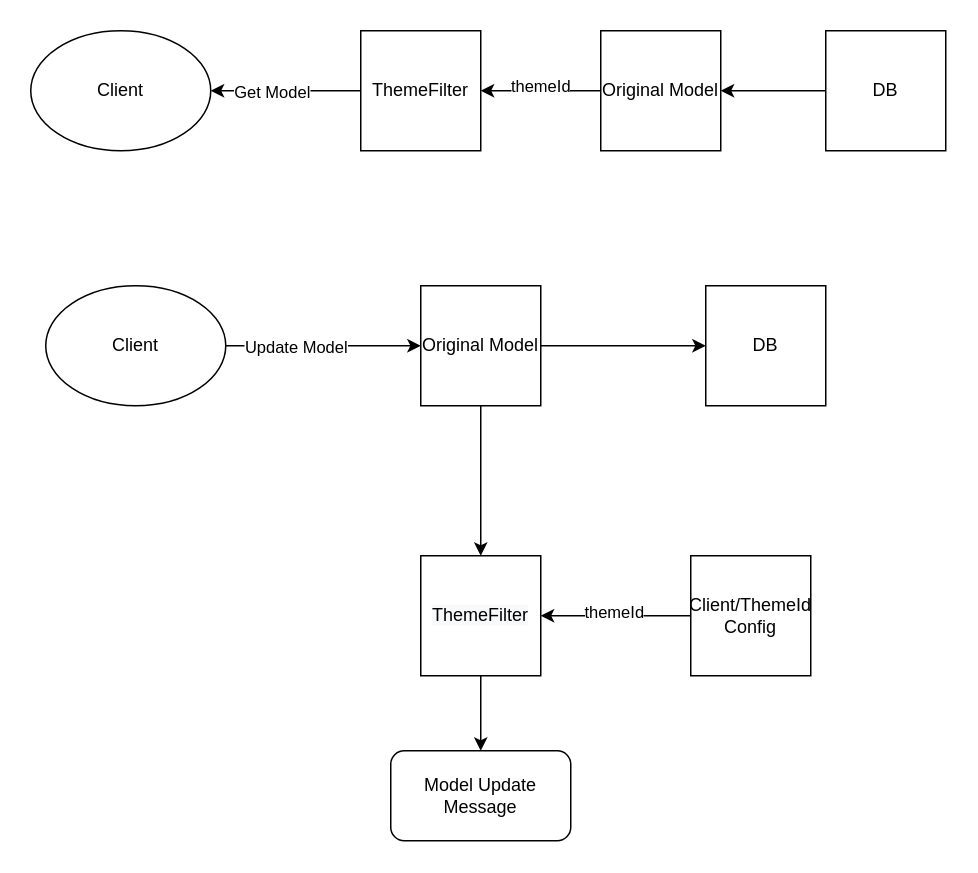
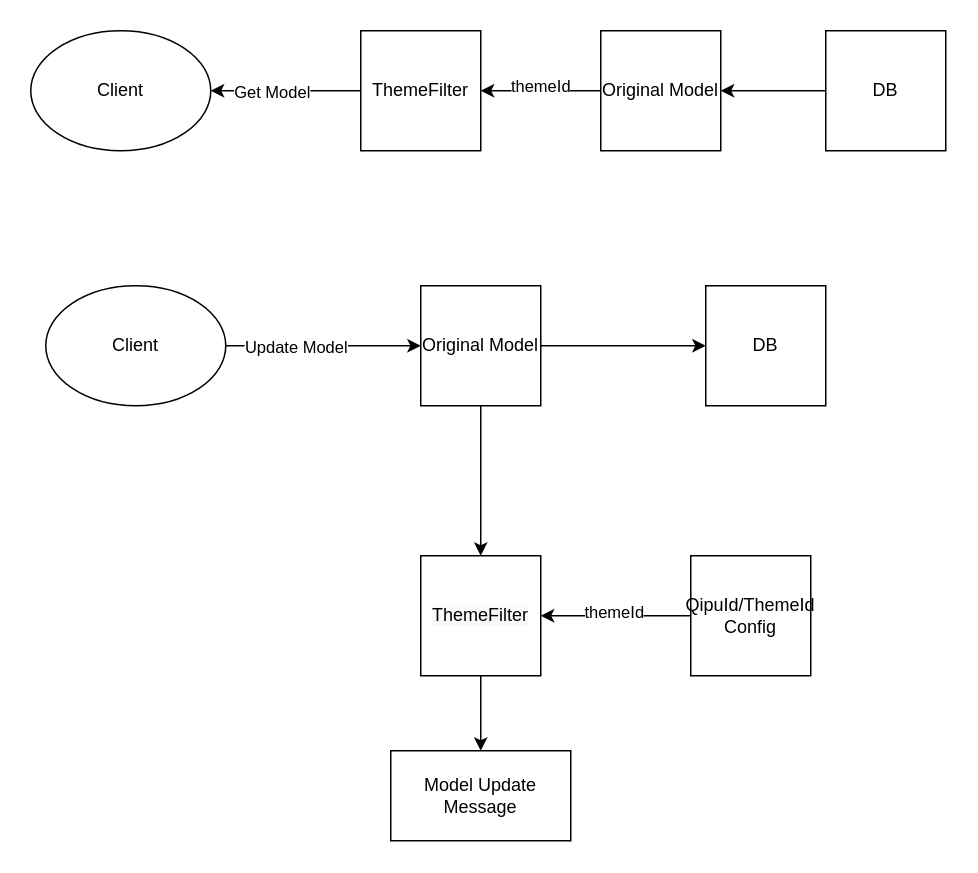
(751, 616) -> (751, 616)
(481, 796) -> (481, 796)
